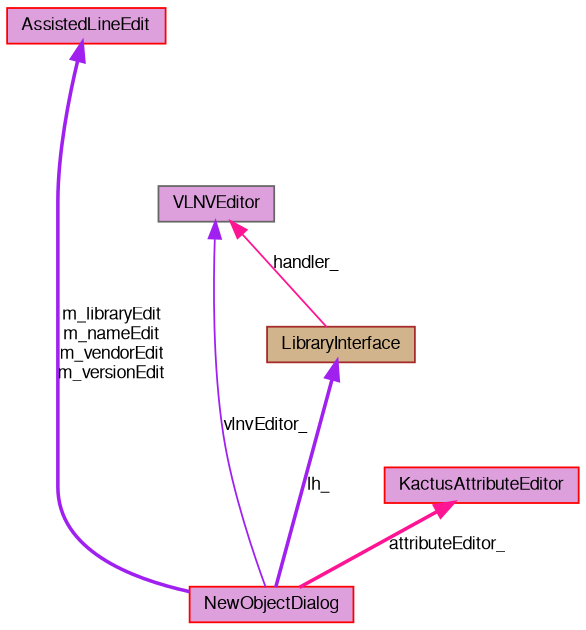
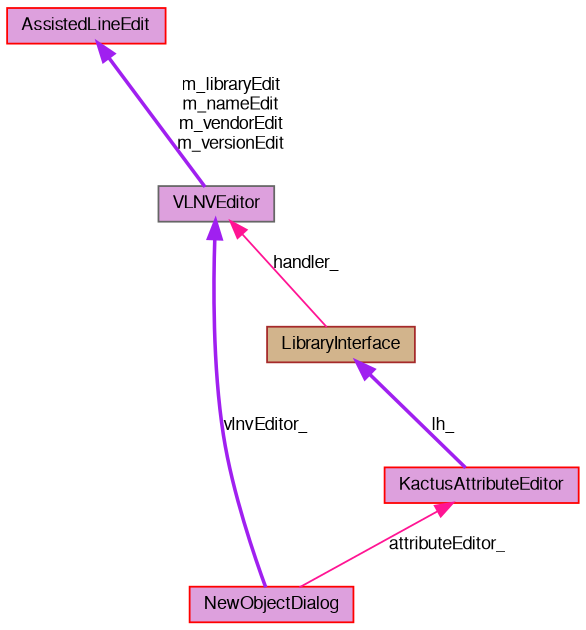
(58, 364) -> (157, 122)
(221, 416) -> (221, 416)
(304, 483) -> (417, 421)
(368, 549) -> (368, 549)
